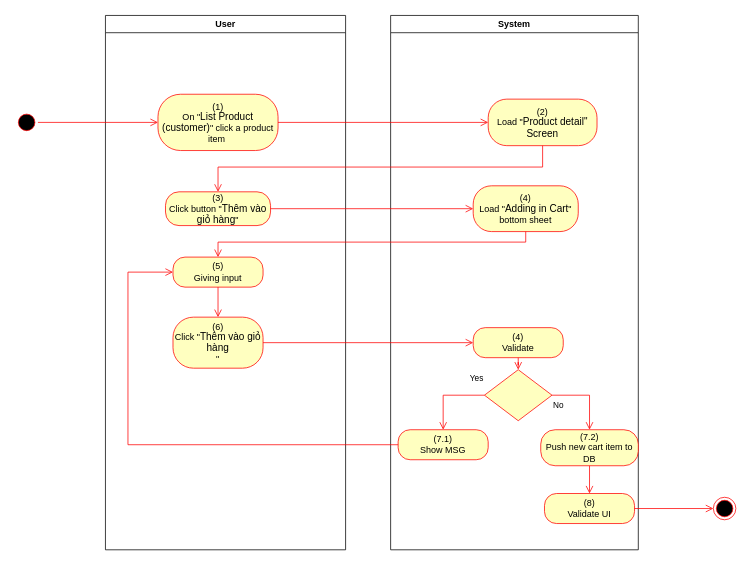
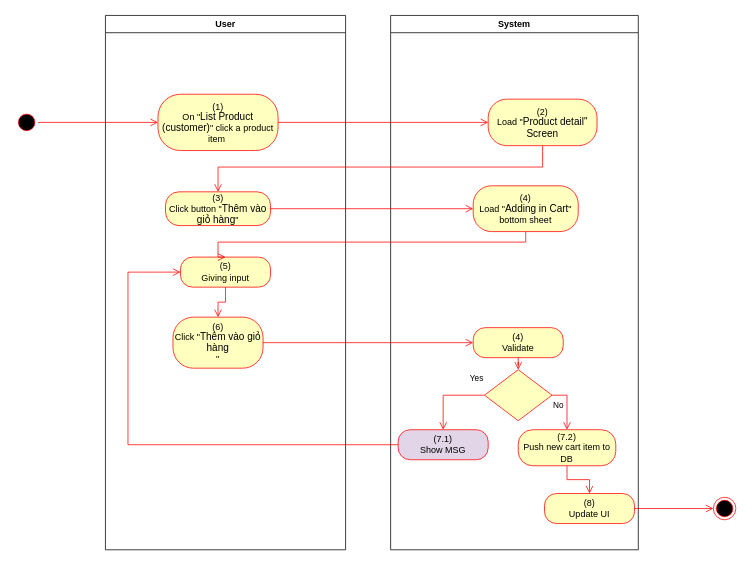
(218, 272) -> (225, 272)
(443, 444) -> (443, 444)
(589, 447) -> (567, 447)
(589, 508) -> (589, 508)
